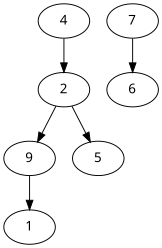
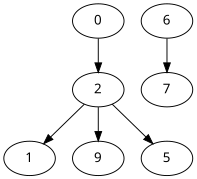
(64, 21) -> (98, 21)
(133, 51) -> (167, 51)
(30, 188) -> (67, 121)
